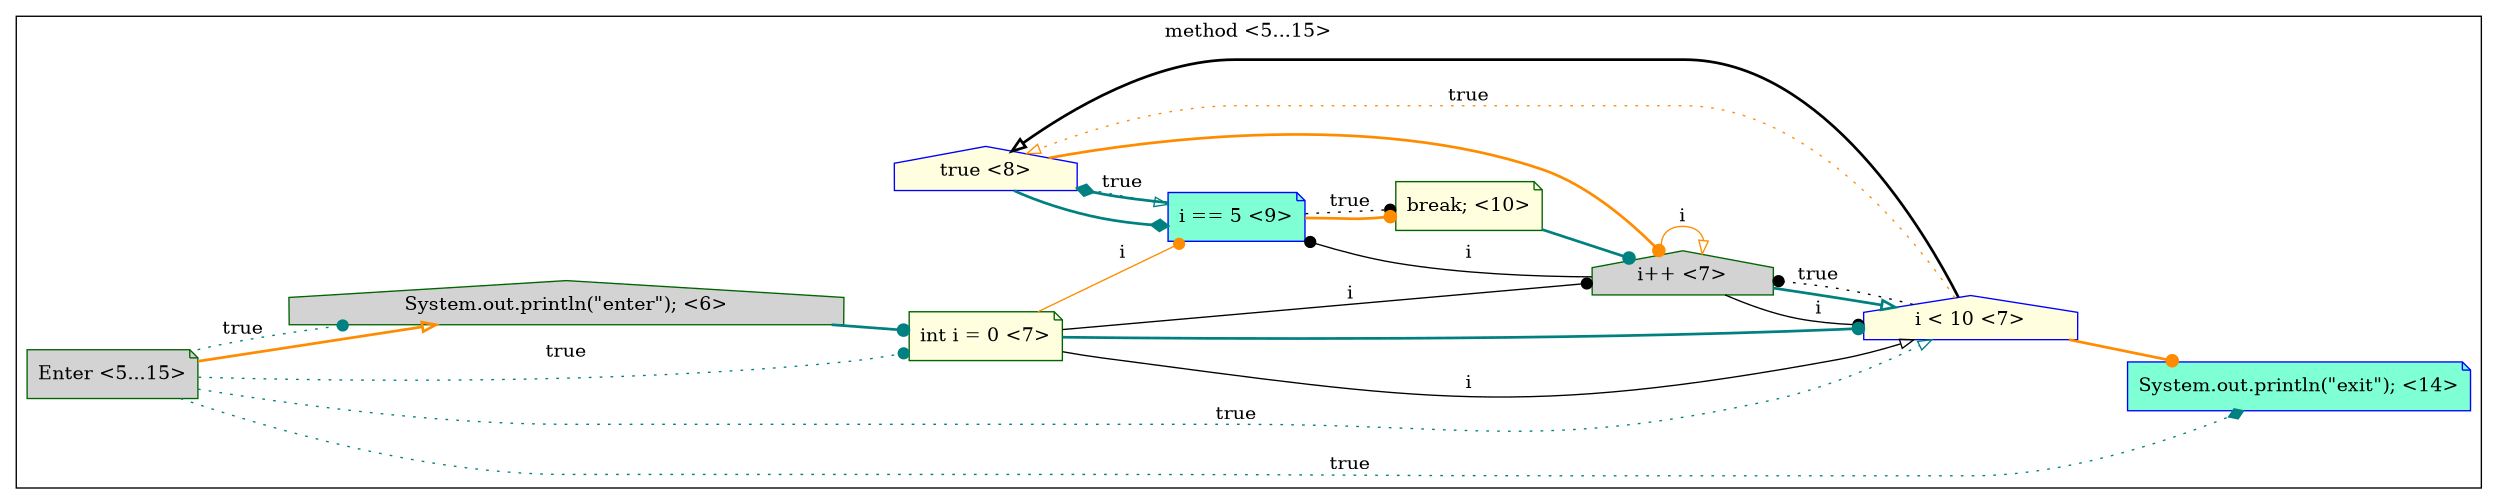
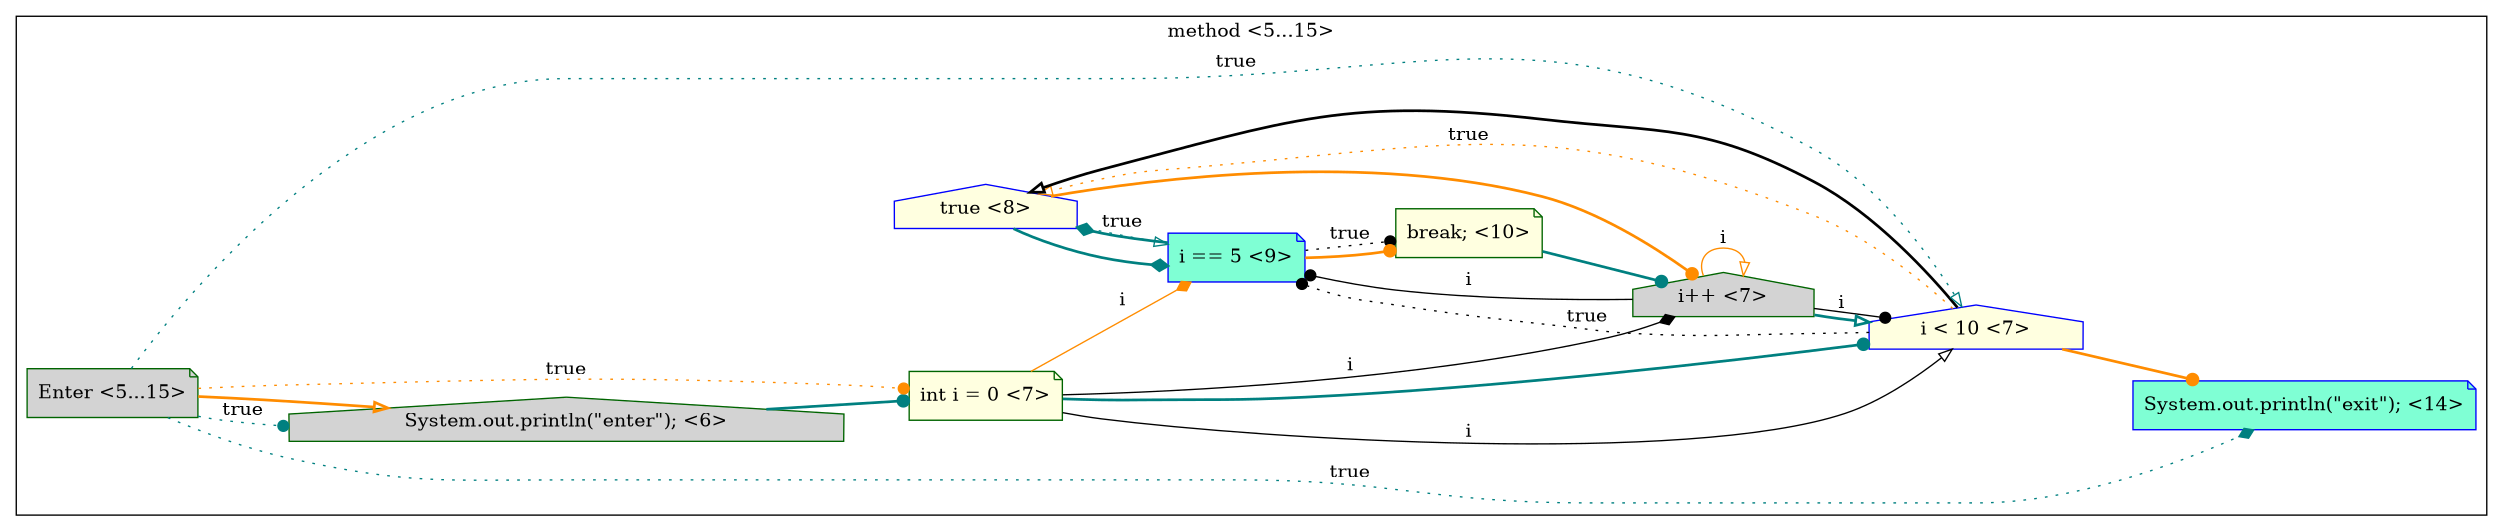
(1106, 279) -> (1104, 331)
(1849, 290) -> (1587, 329)
(1322, 307) -> (1363, 376)
(549, 378) -> (548, 379)
